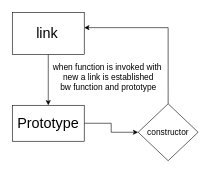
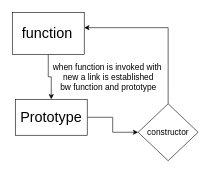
(48, 33) -> (48, 33)
(48, 123) -> (51, 117)
